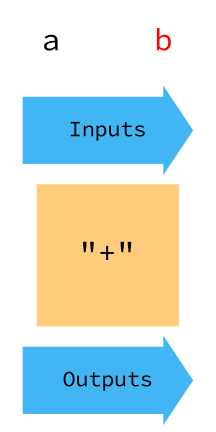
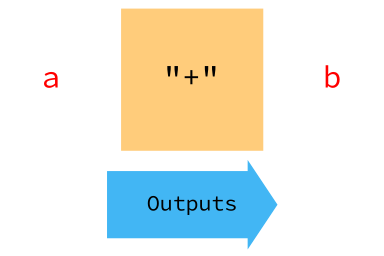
(52, 43) -> (52, 80)
(108, 130) -> none
